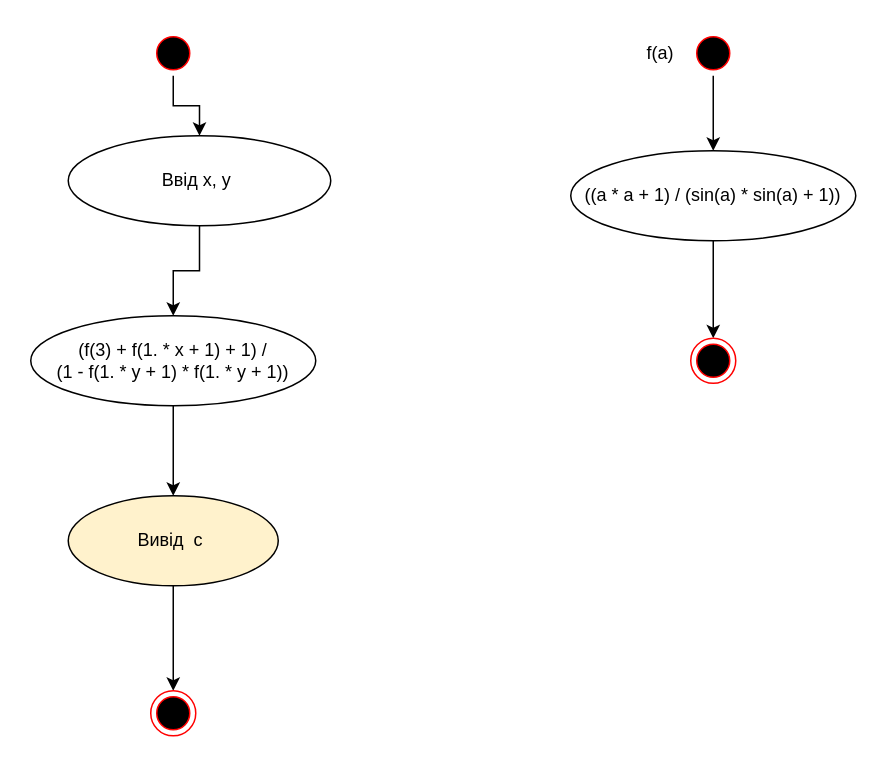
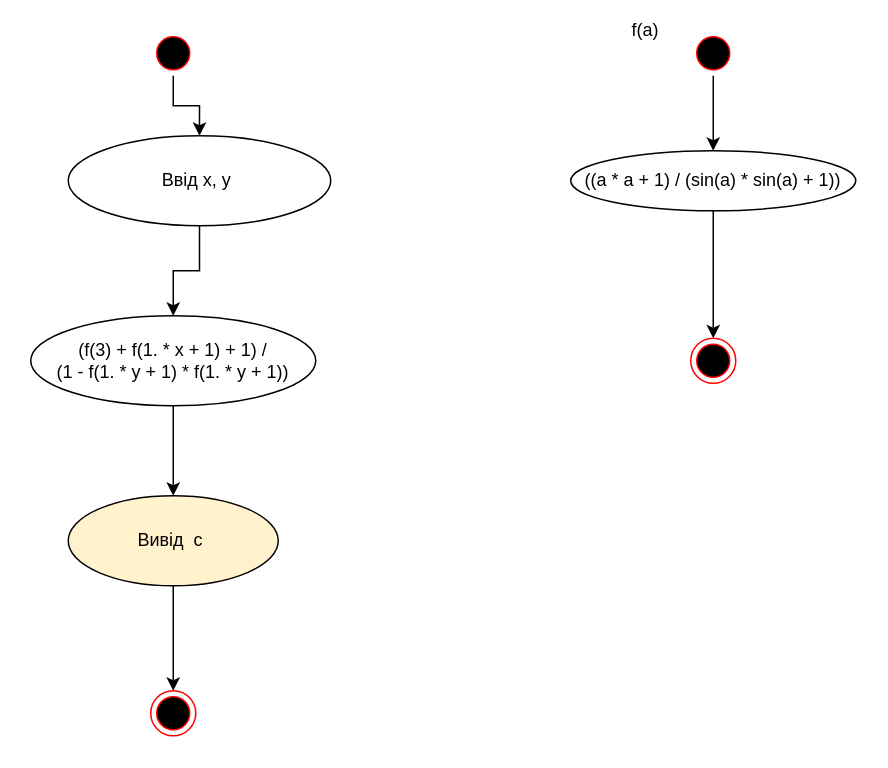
(661, 53) -> (646, 31)
(713, 196) -> (713, 181)
